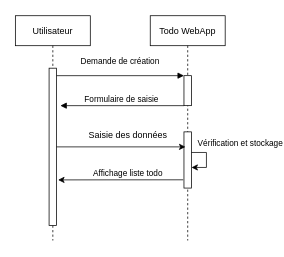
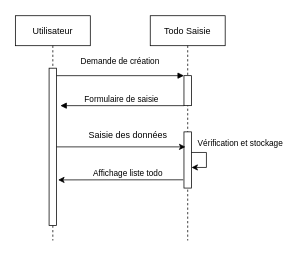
(188, 31) -> (188, 31)
